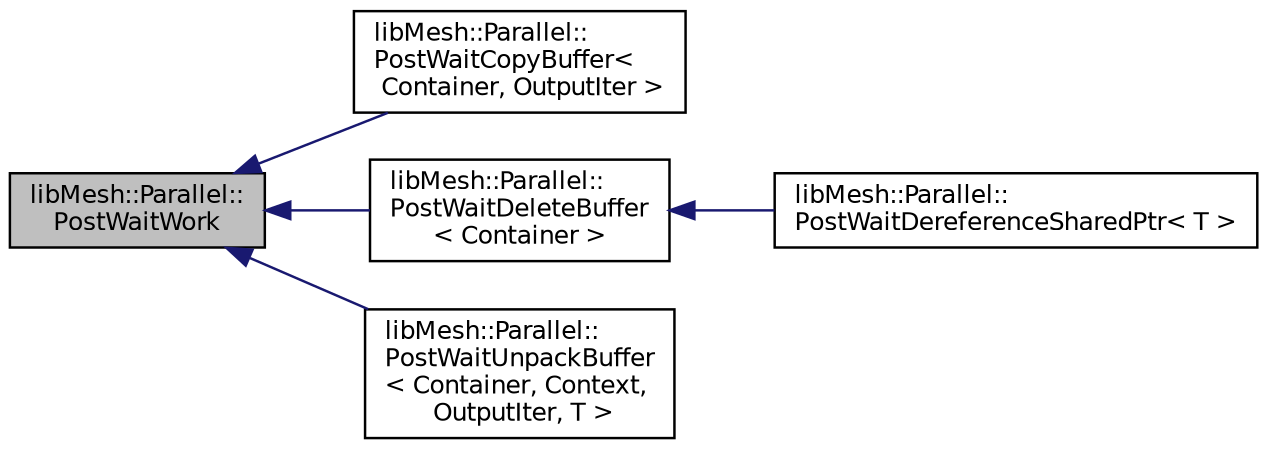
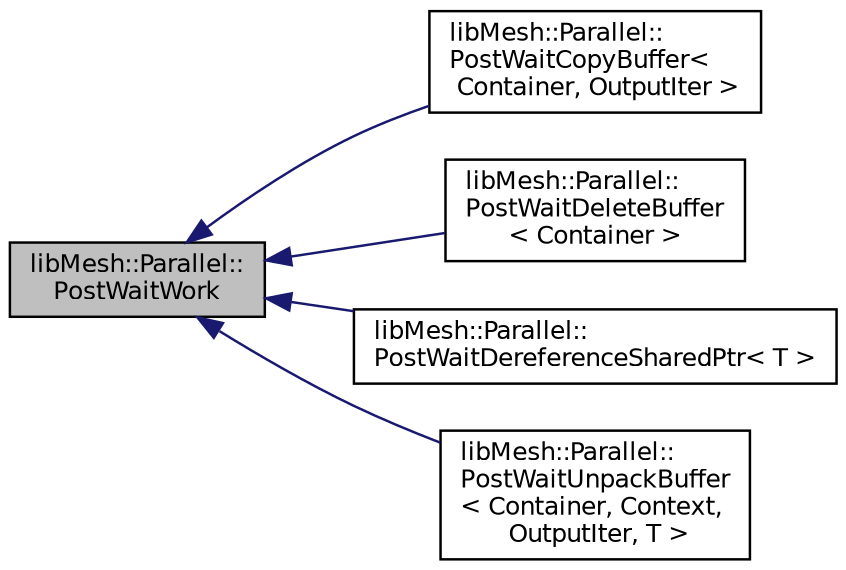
(735, 210) -> (322, 307)
